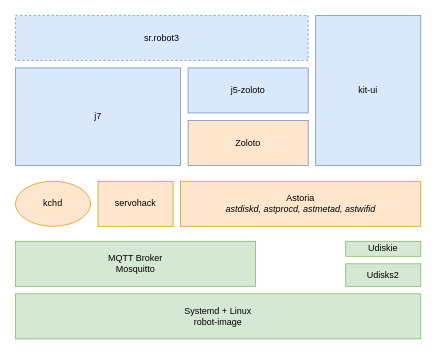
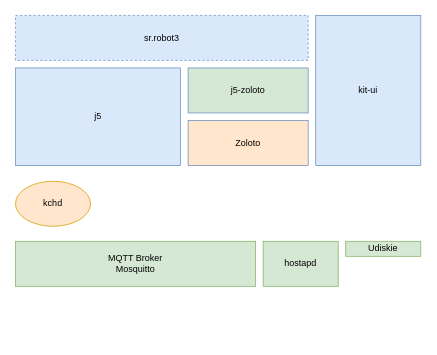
(248, 90) -> (248, 90)
(98, 117) -> (98, 117)
(135, 204) -> none
(300, 204) -> none
none -> (300, 264)
(383, 275) -> none
(218, 316) -> none
